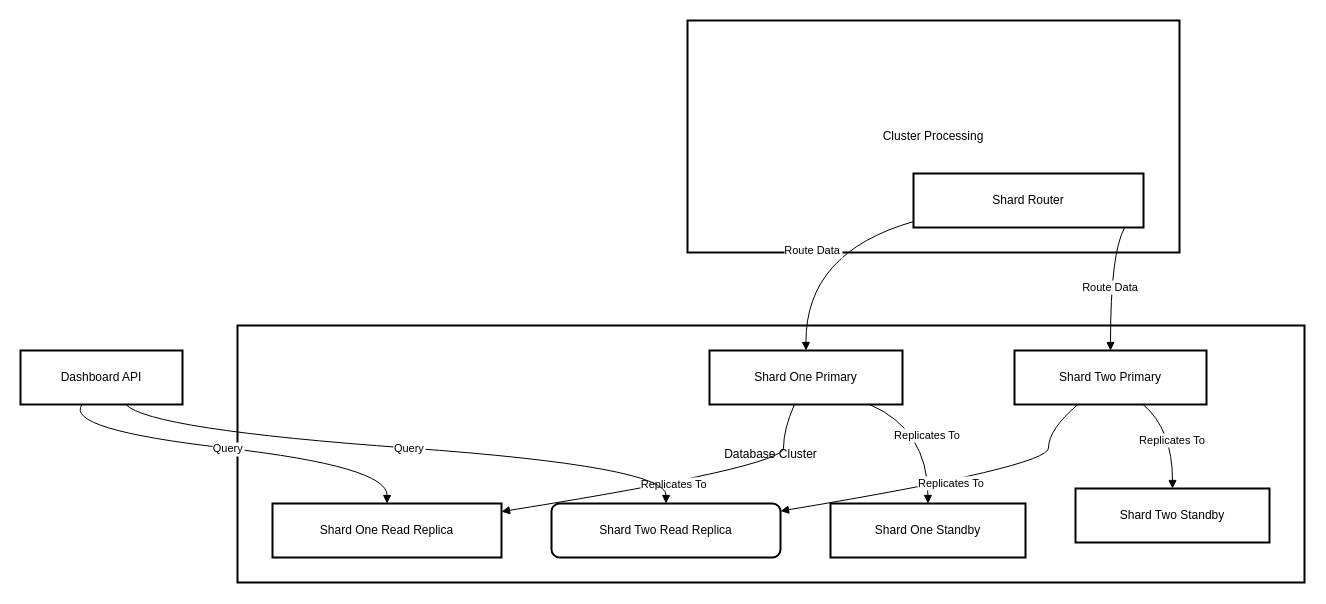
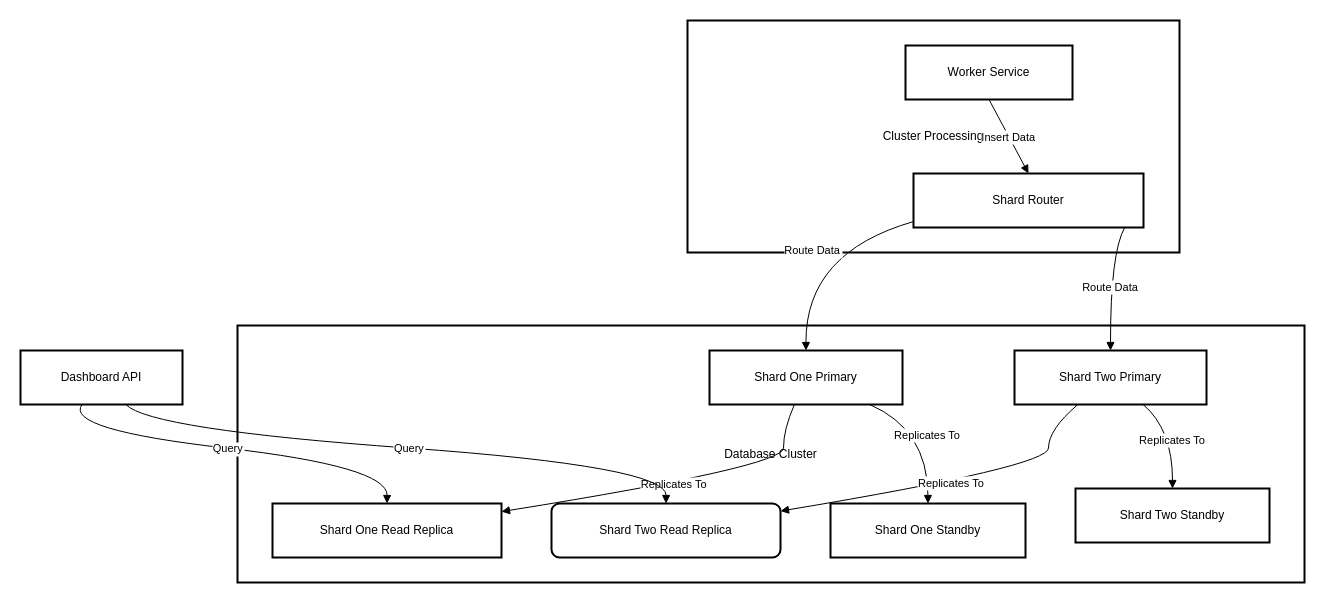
none -> (989, 73)
none -> (1007, 133)
